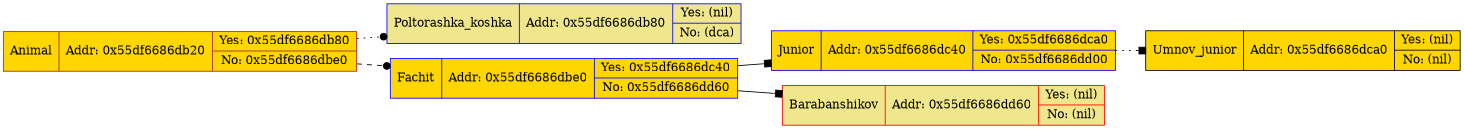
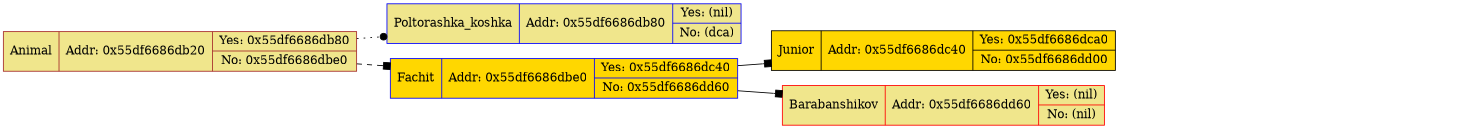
(180, 51) -> (180, 51)
(943, 51) -> (943, 51)
(1303, 51) -> none
(370, 65) -> (370, 65)
